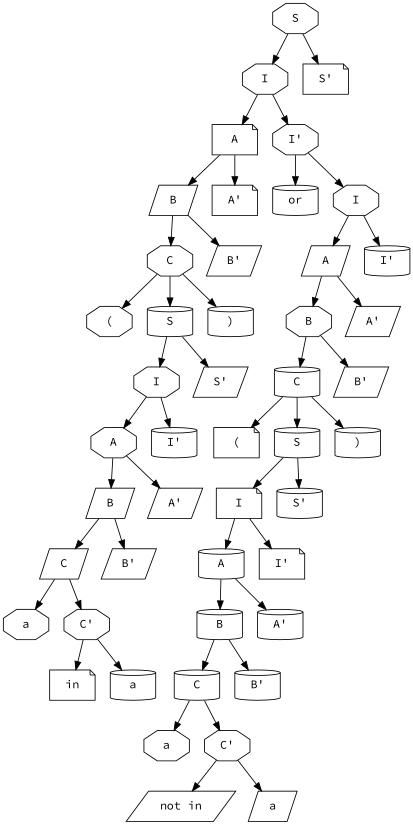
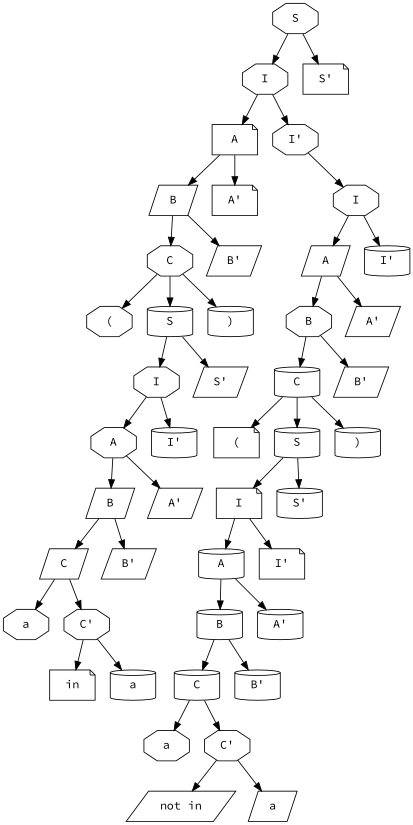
(295, 200) -> none
